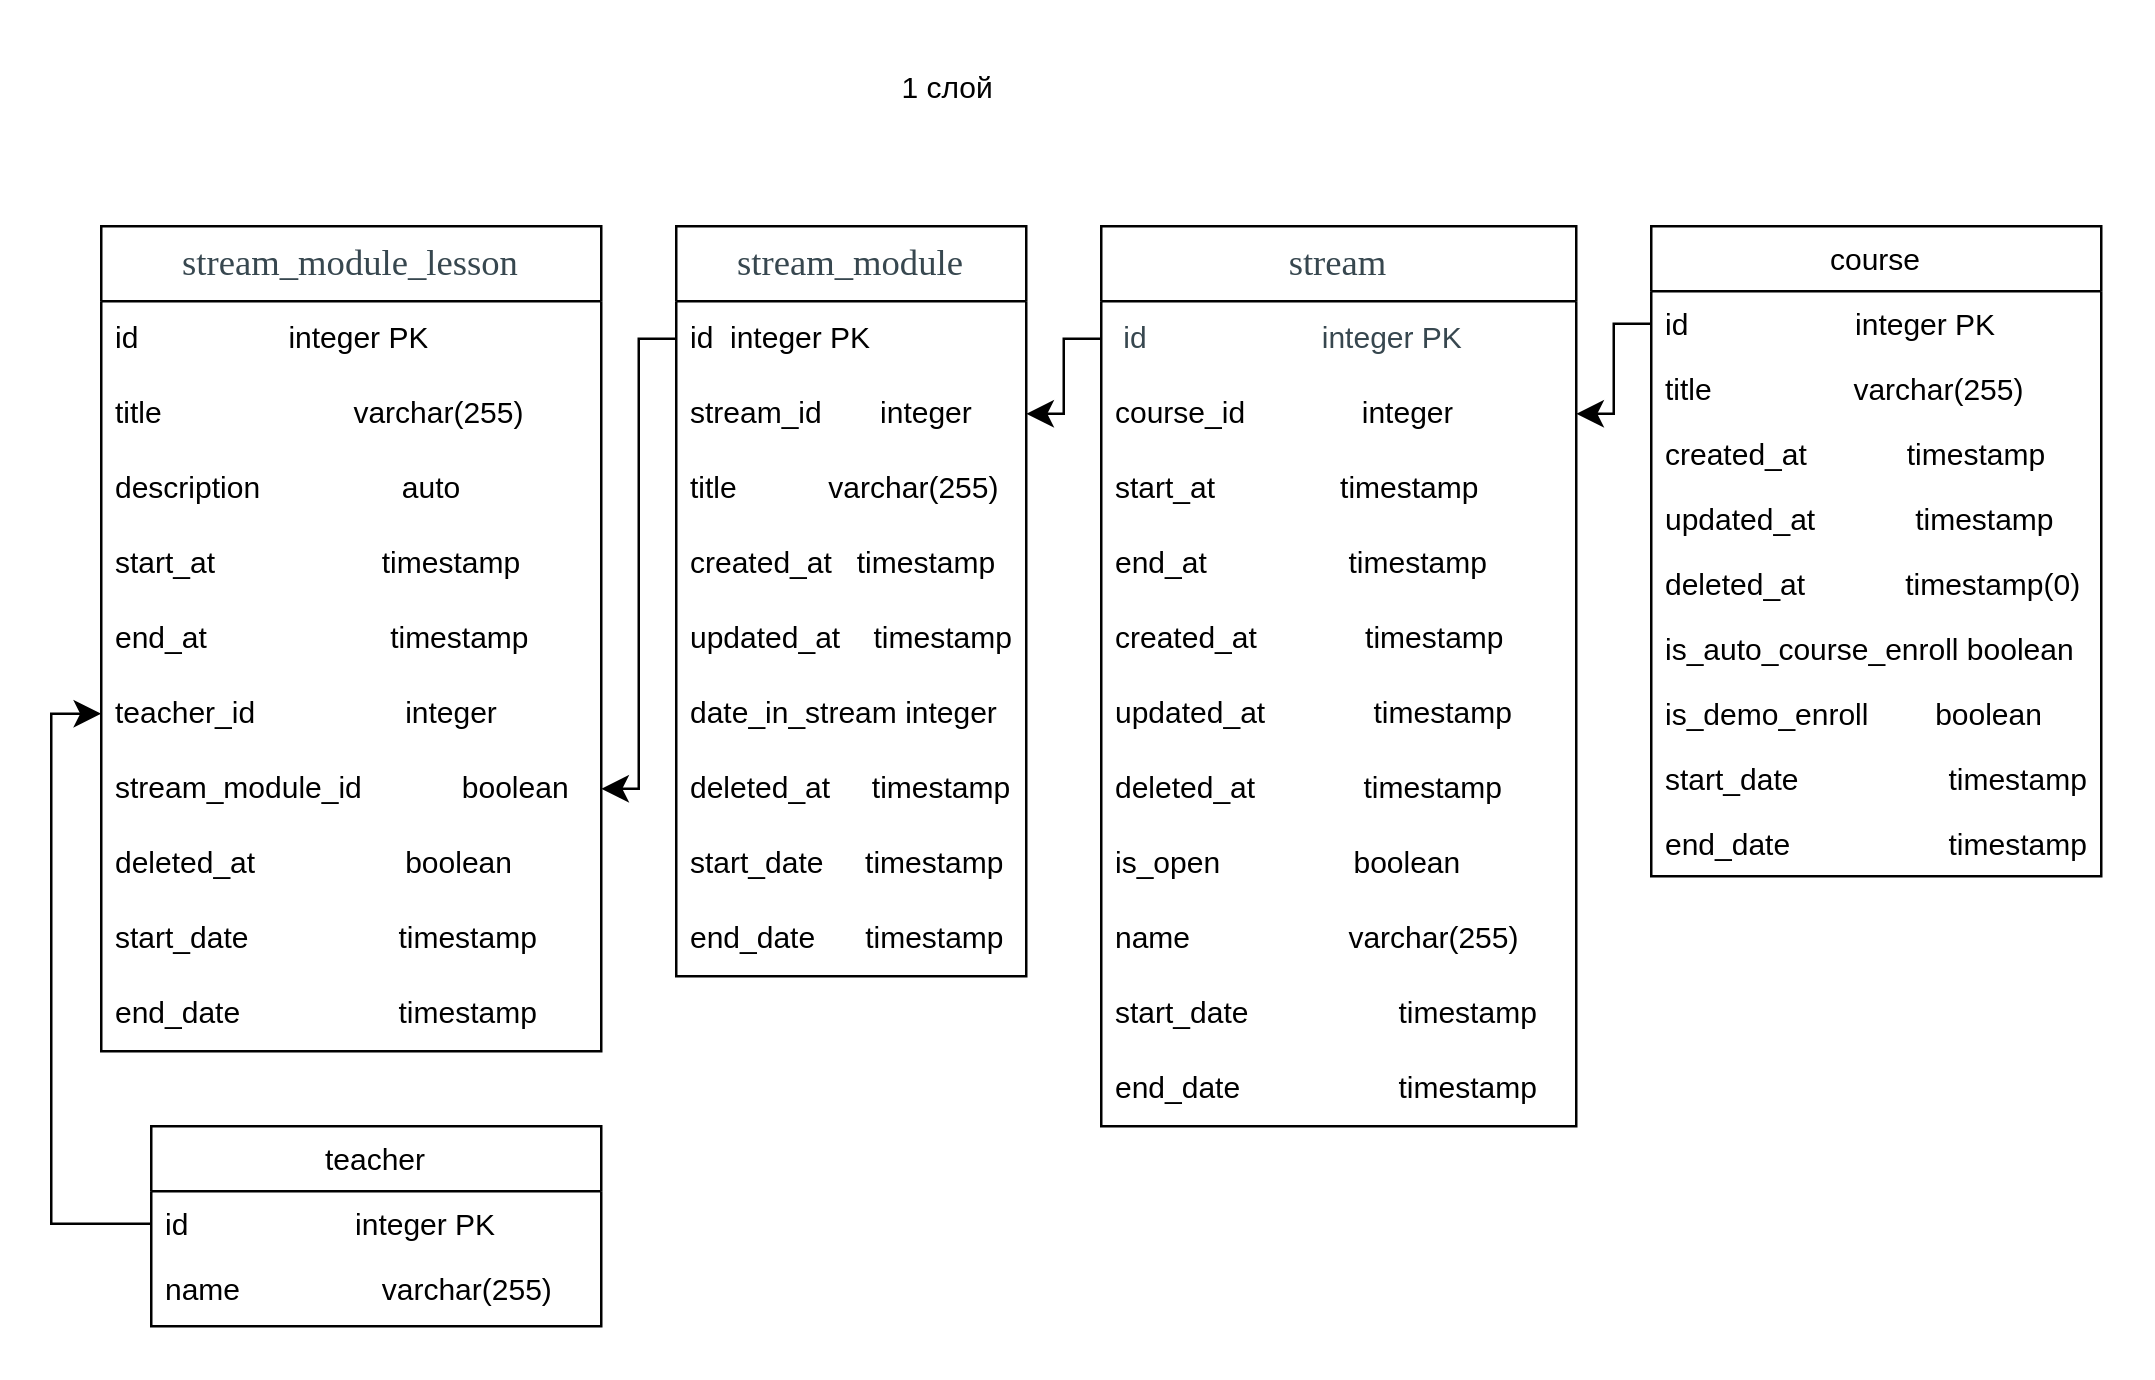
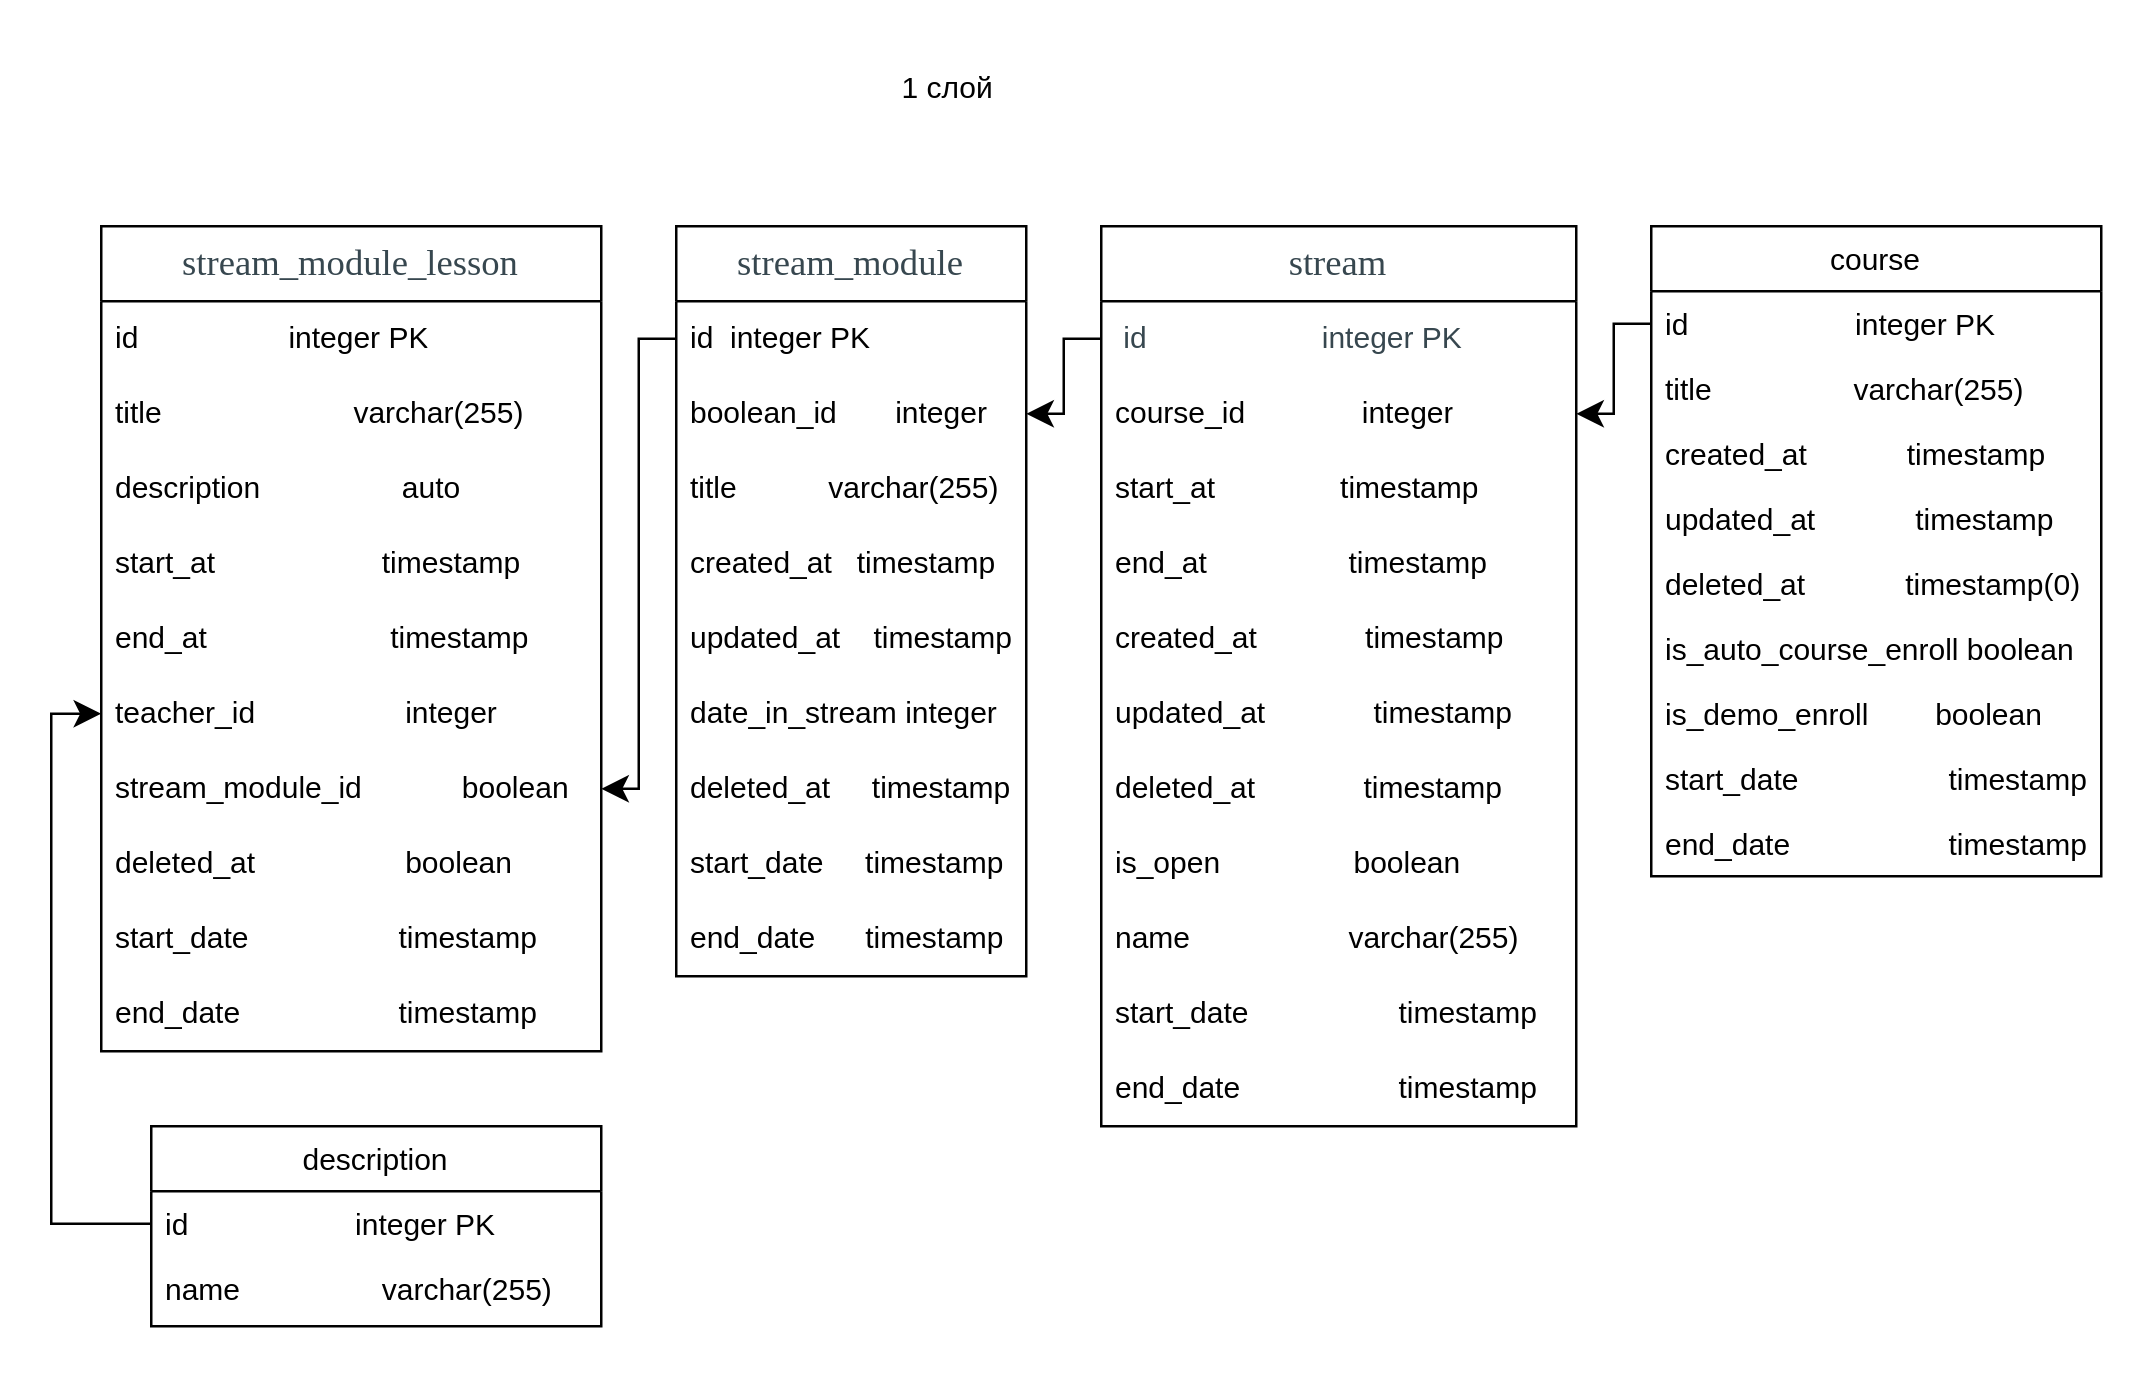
(854, 414) -> (854, 414)
(375, 1160) -> (375, 1160)
